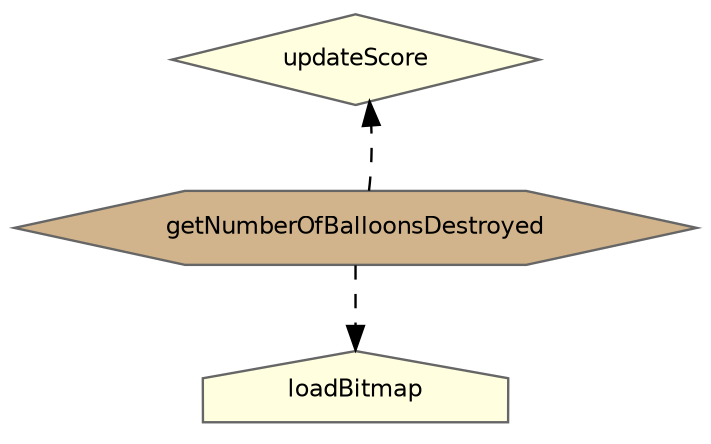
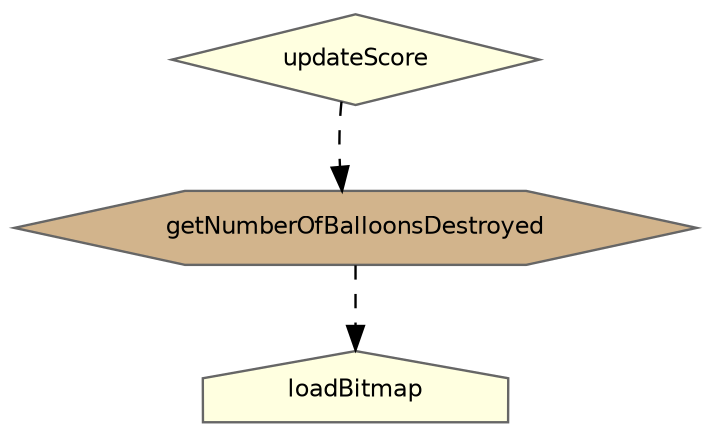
(371, 158) -> (340, 134)
